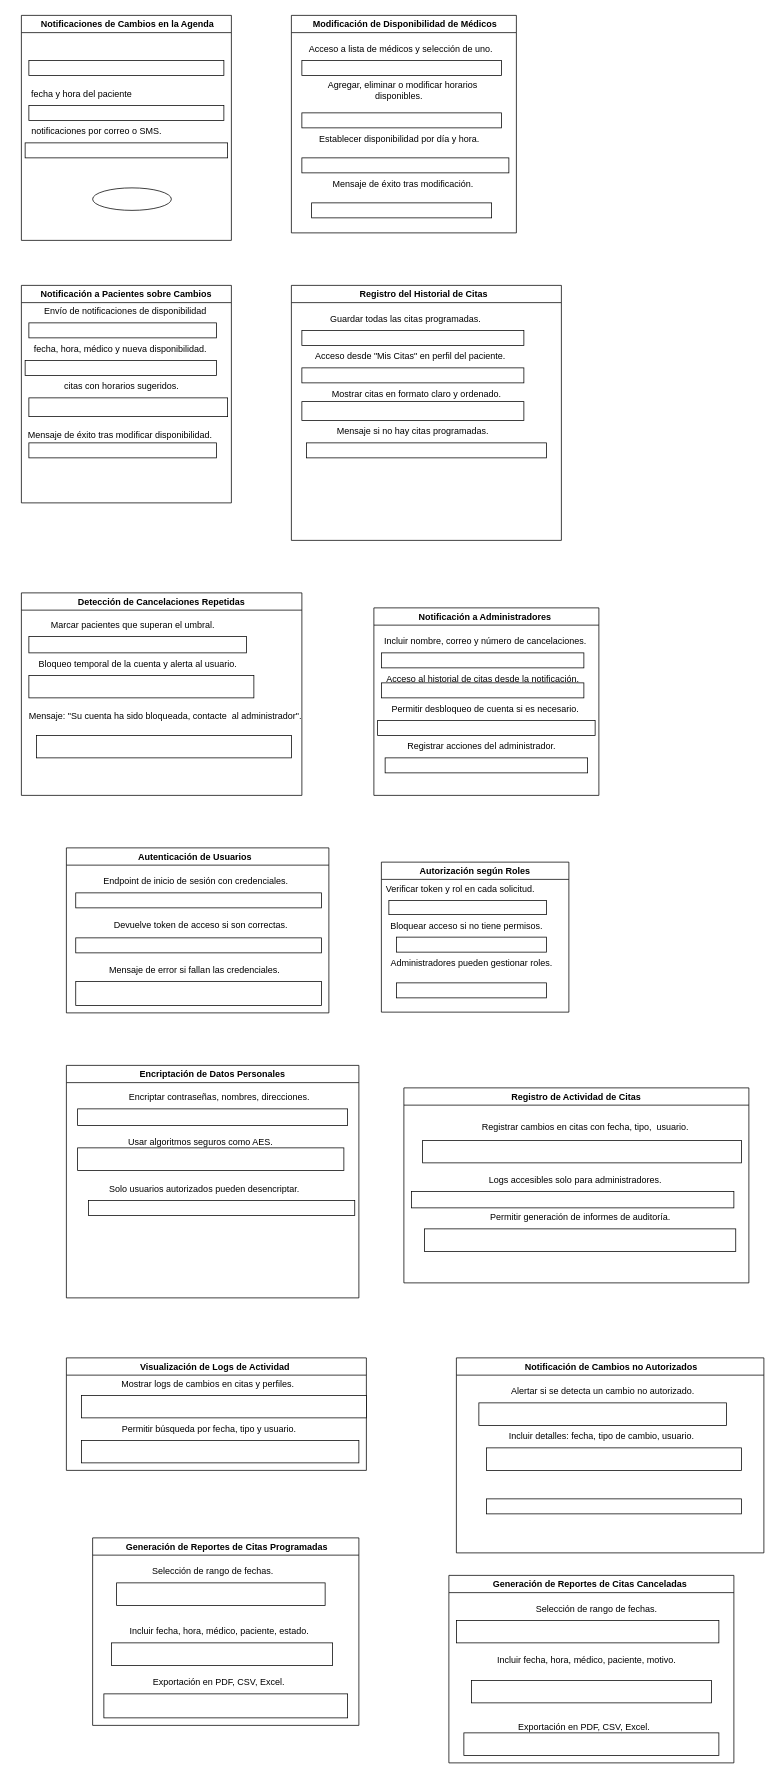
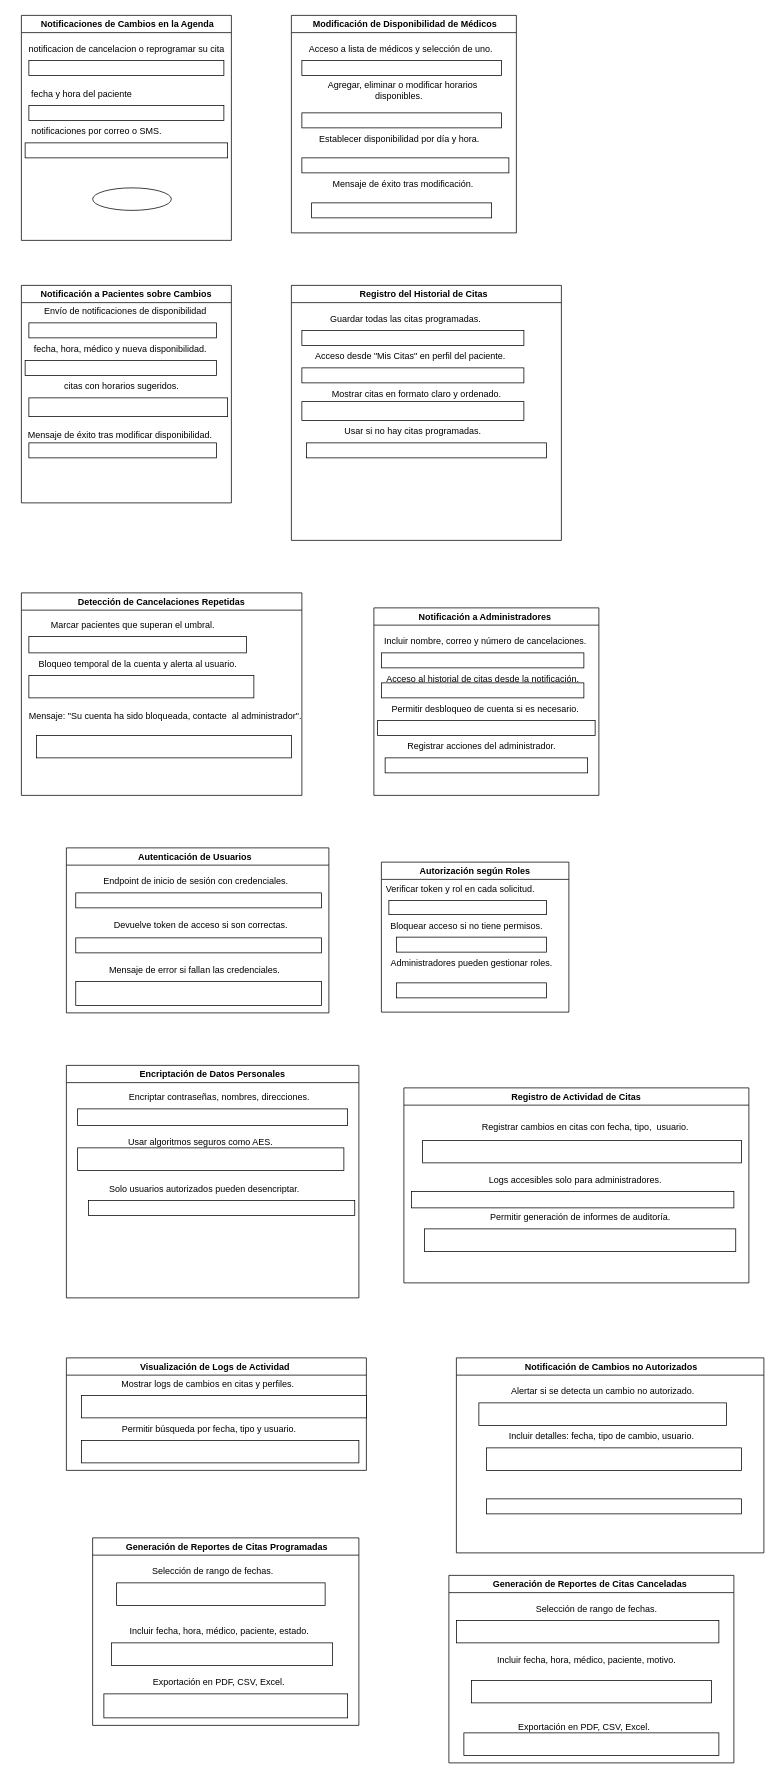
none -> (126, 49)
(427, 432) -> (427, 432)
